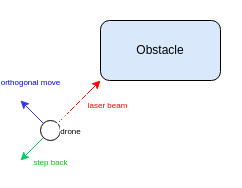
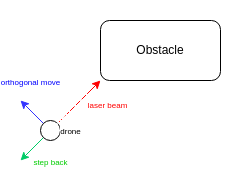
(161, 51) -> (161, 51)
